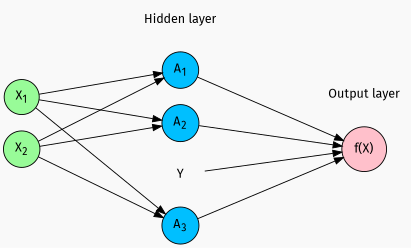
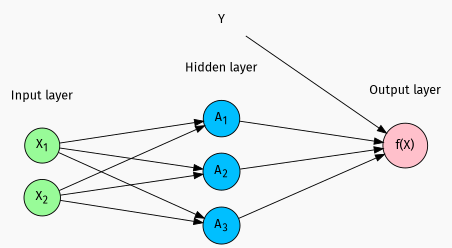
none -> (42, 96)
